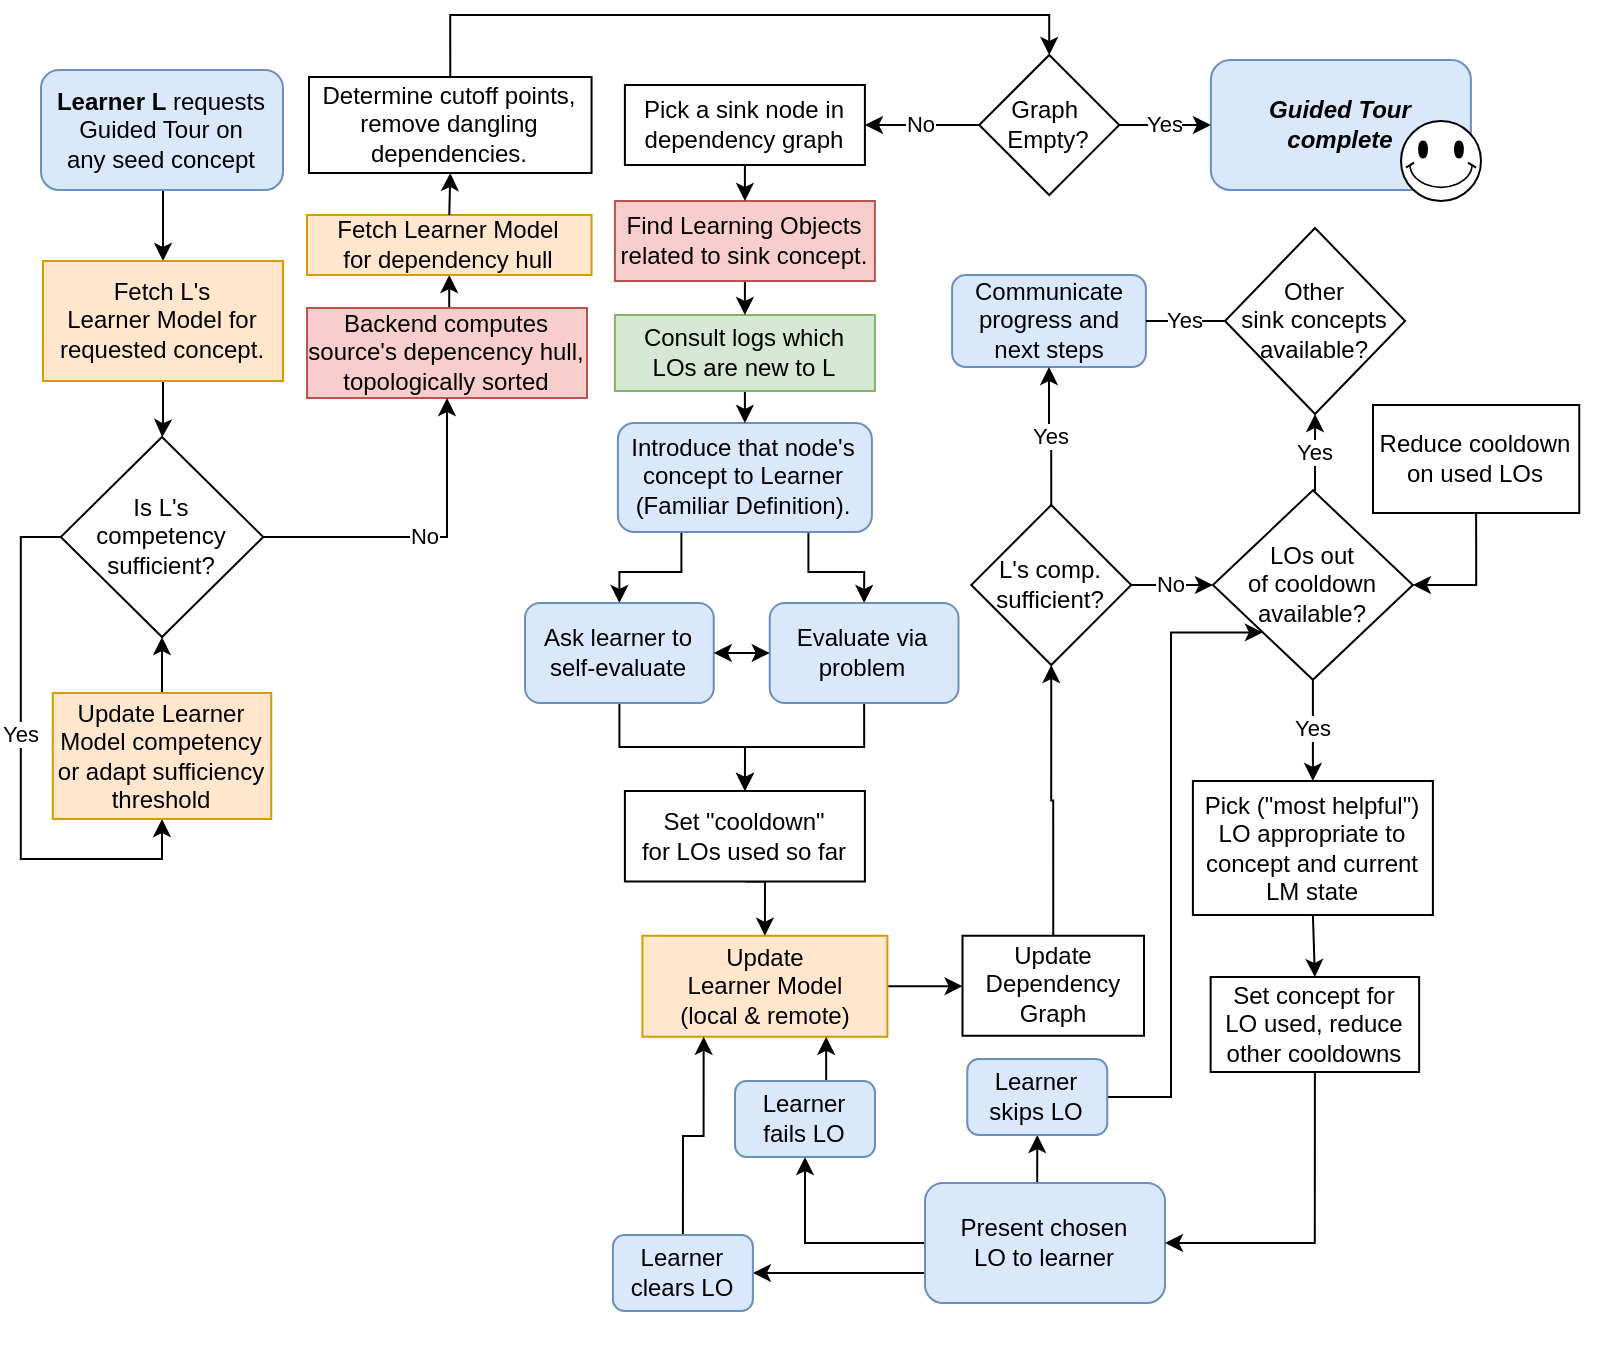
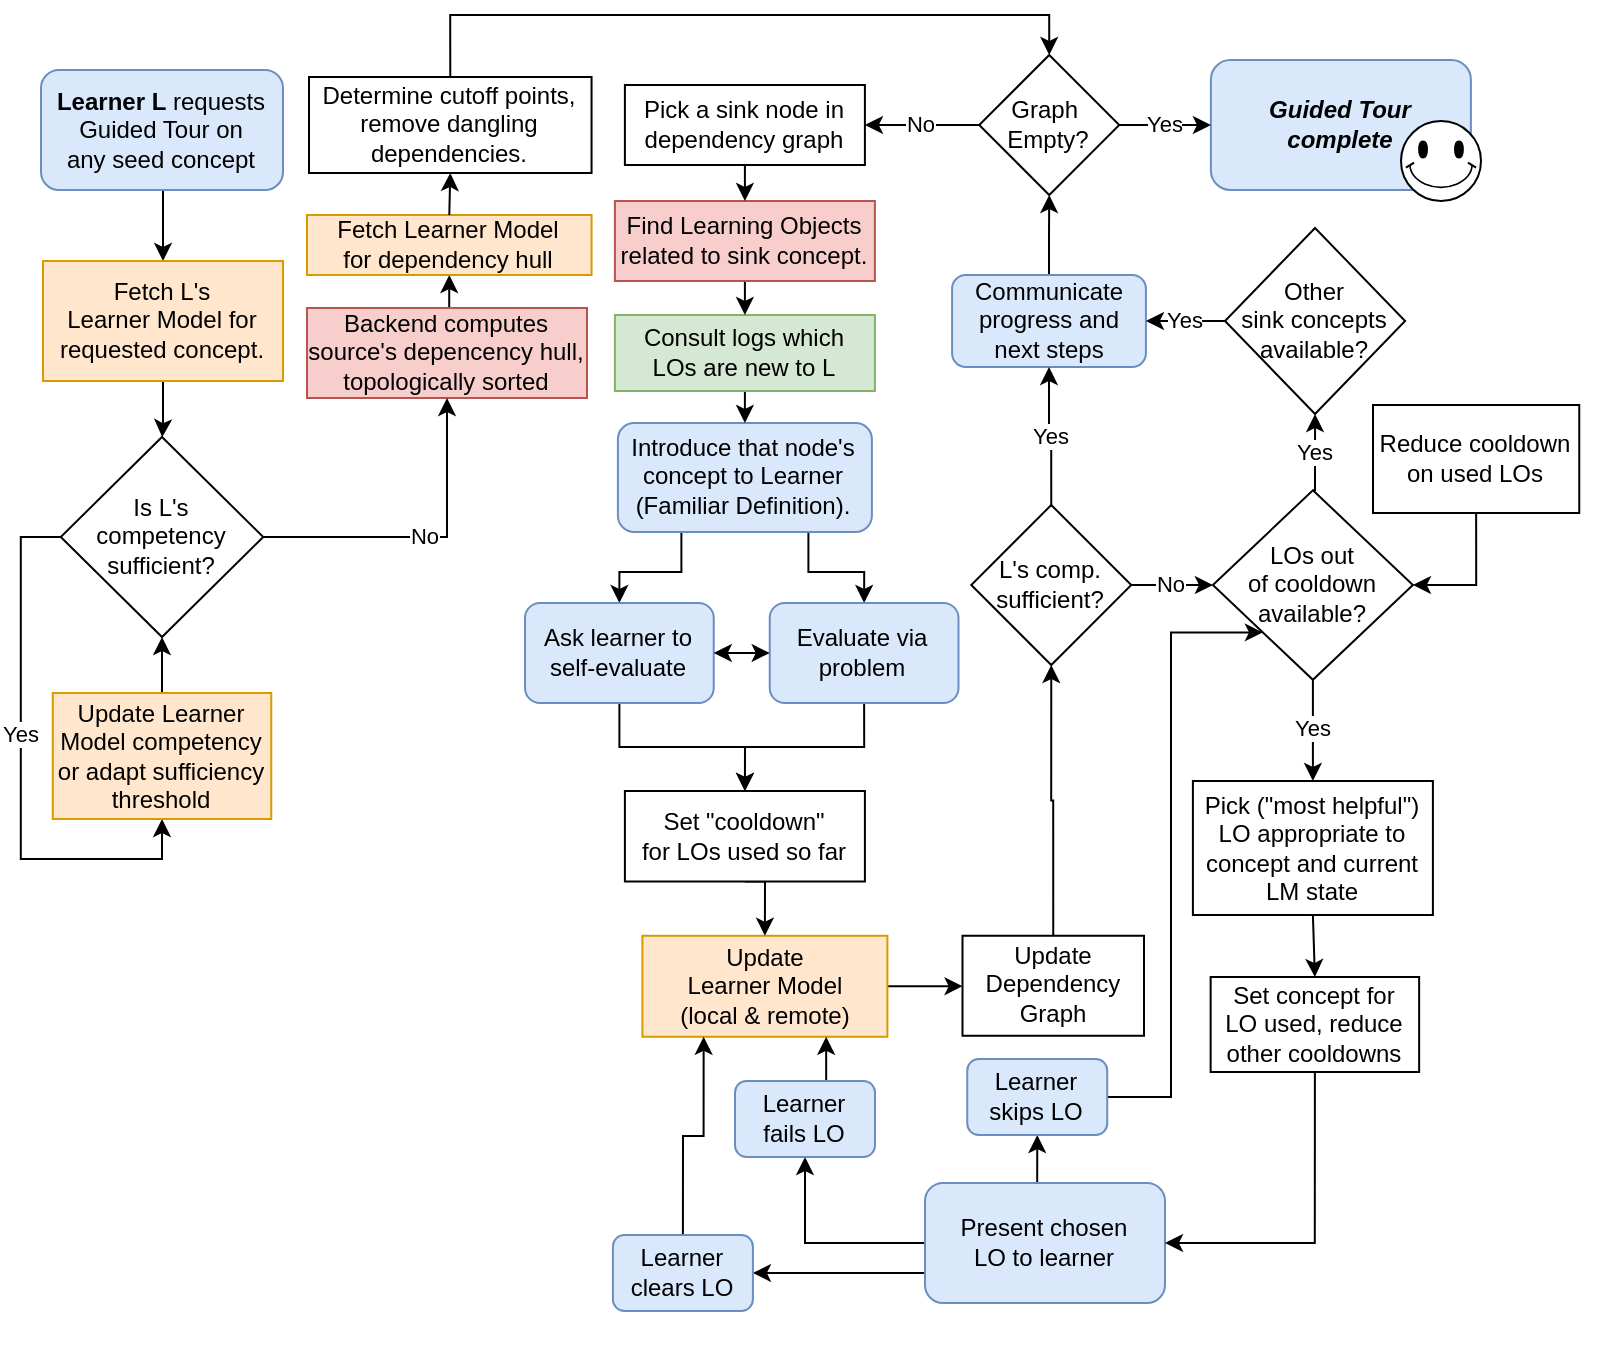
none -> (1049, 242)
(1154, 321) -> (1161, 321)
